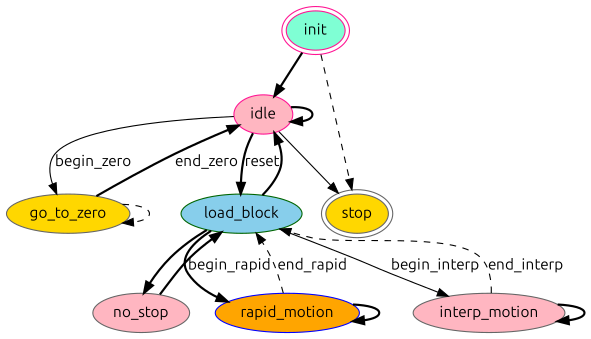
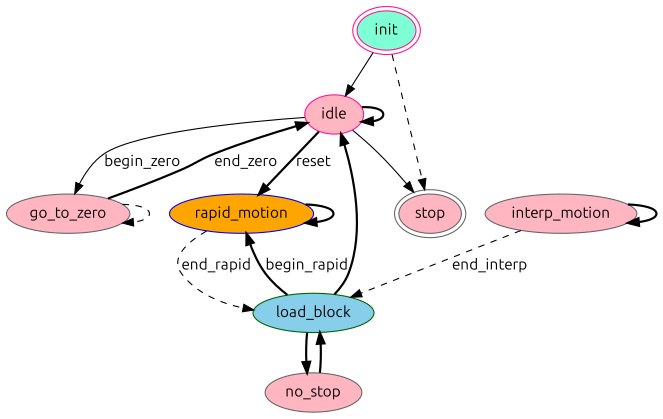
(291, 70) -> (362, 70)
(244, 157) -> (293, 159)
(68, 214) -> (68, 214)
(357, 214) -> (430, 214)
(359, 260) -> none
